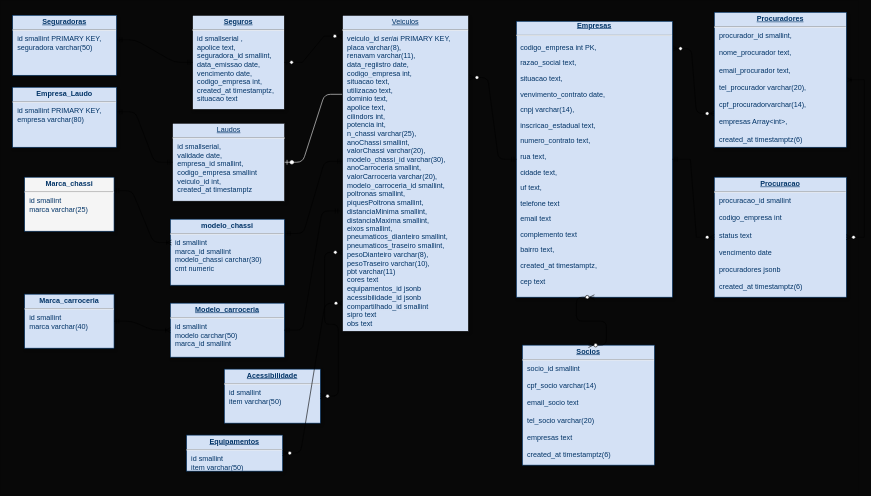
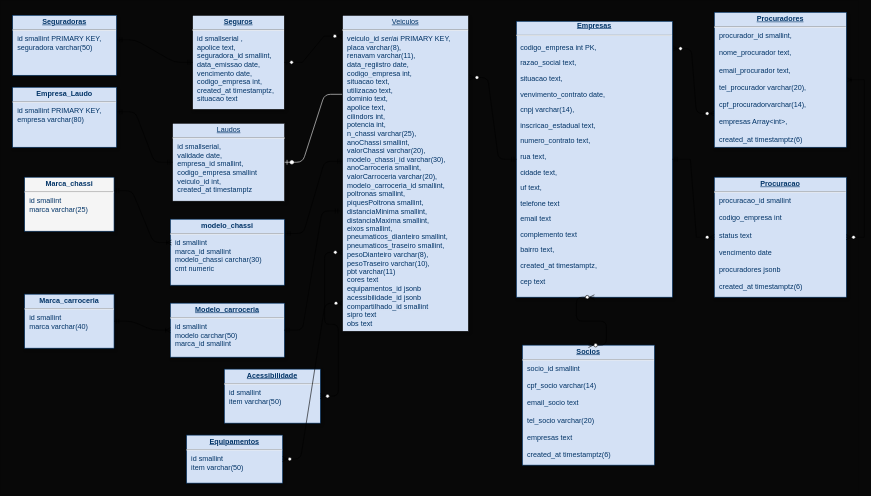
(234, 453) -> (234, 459)
